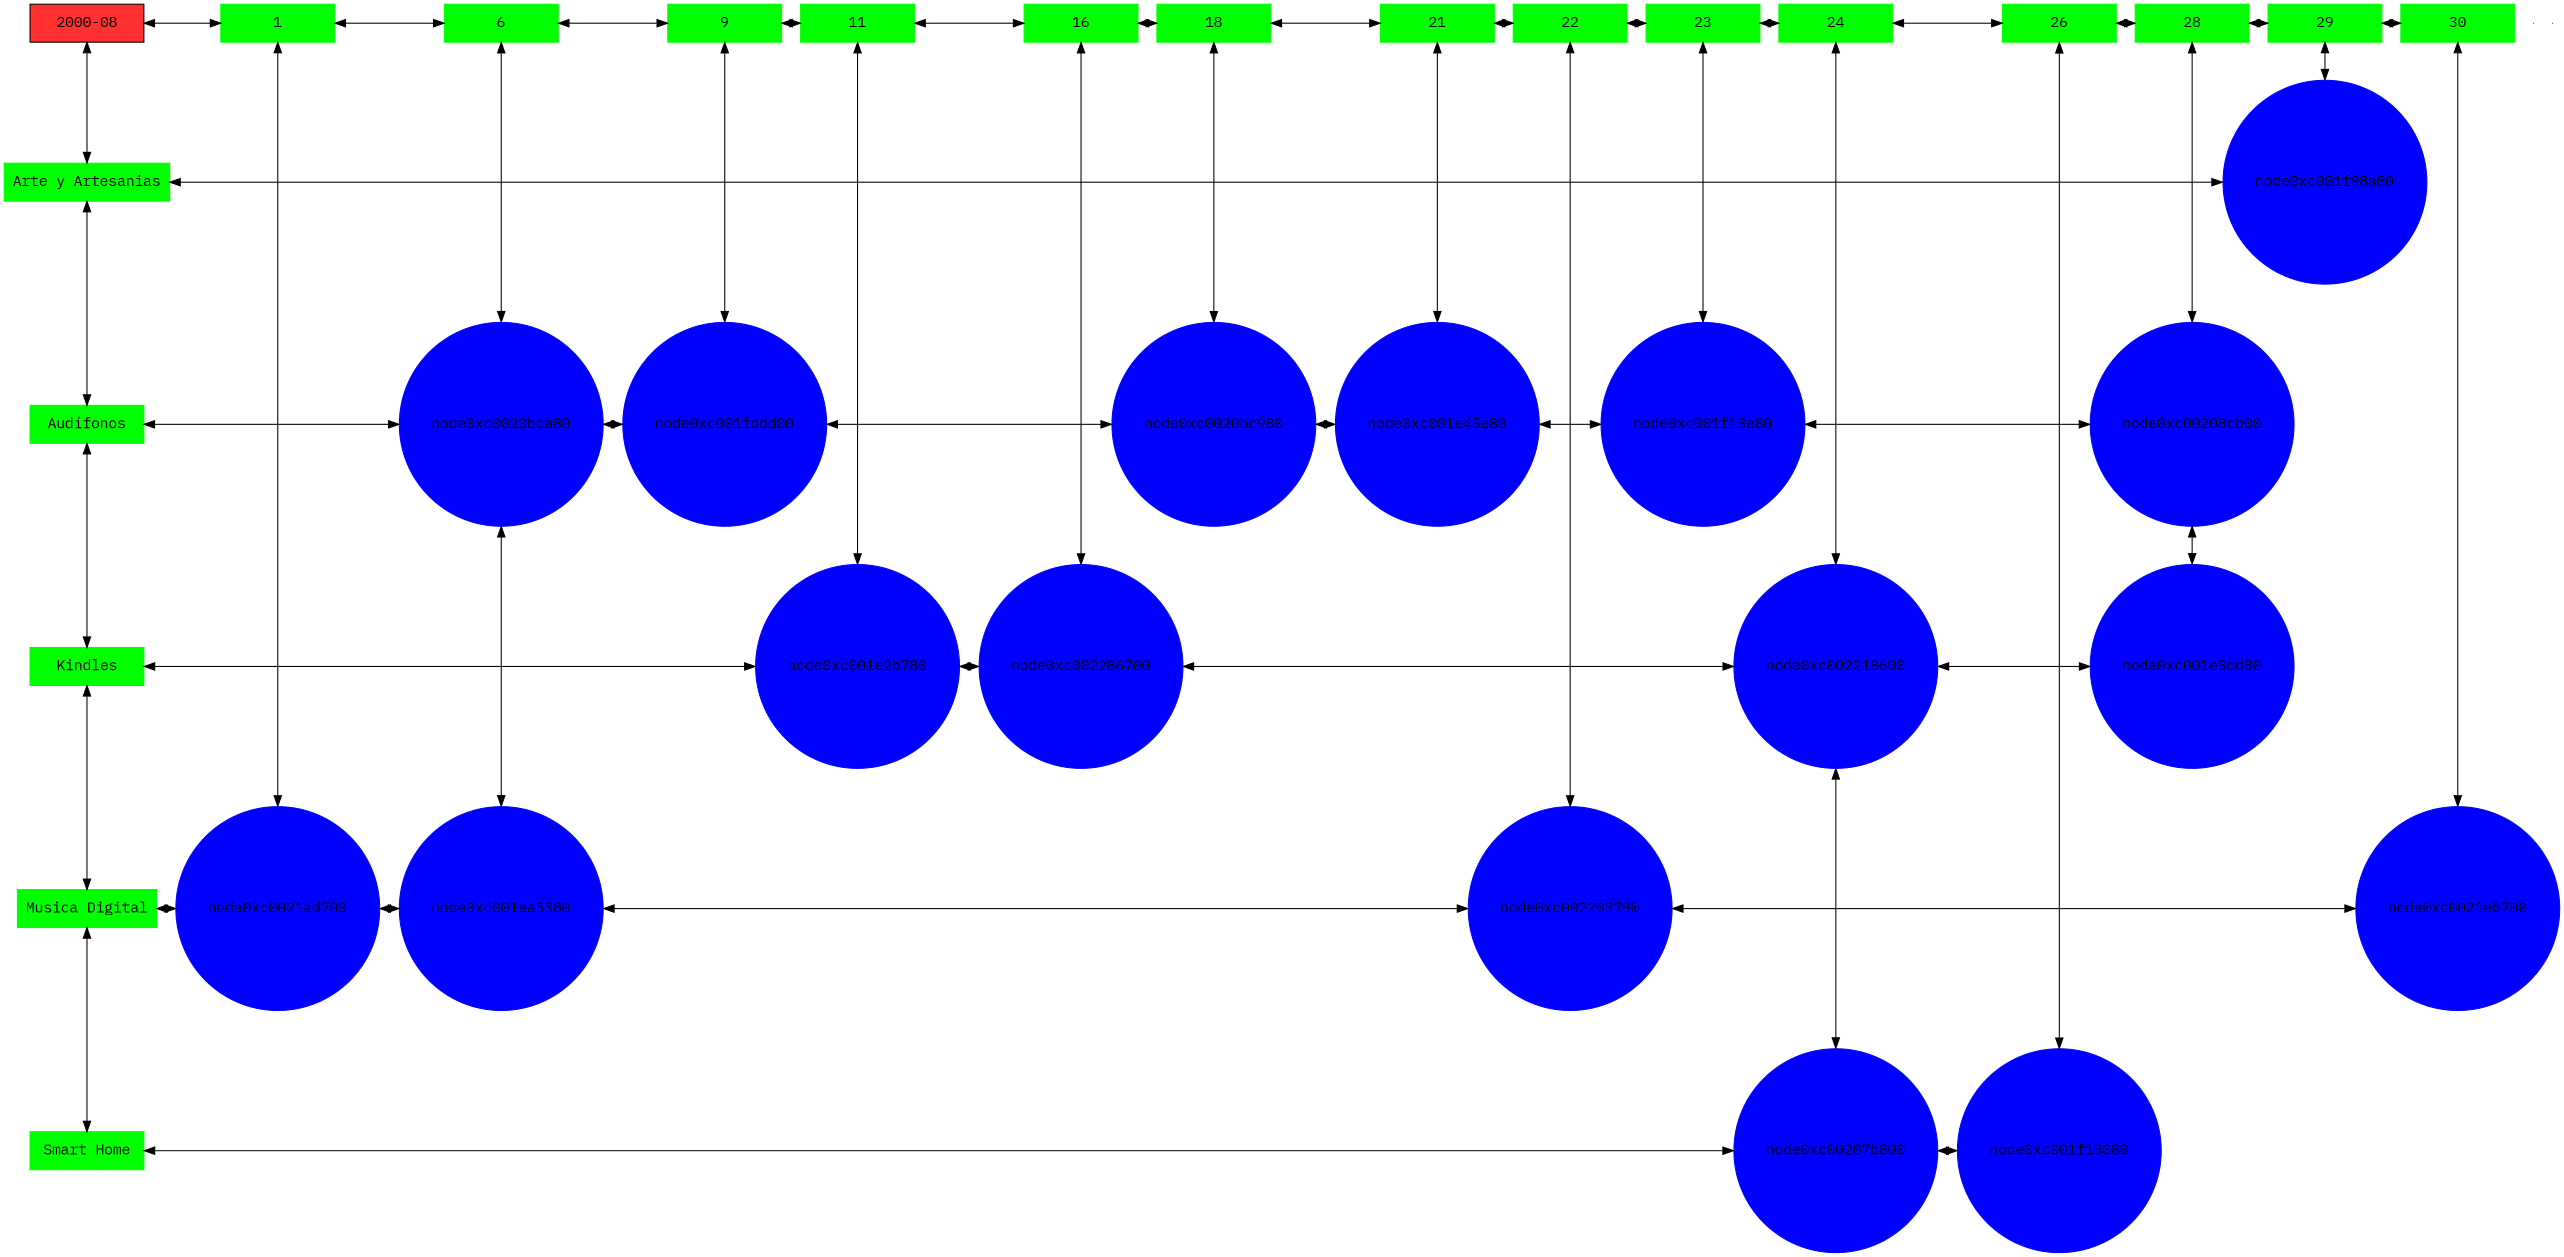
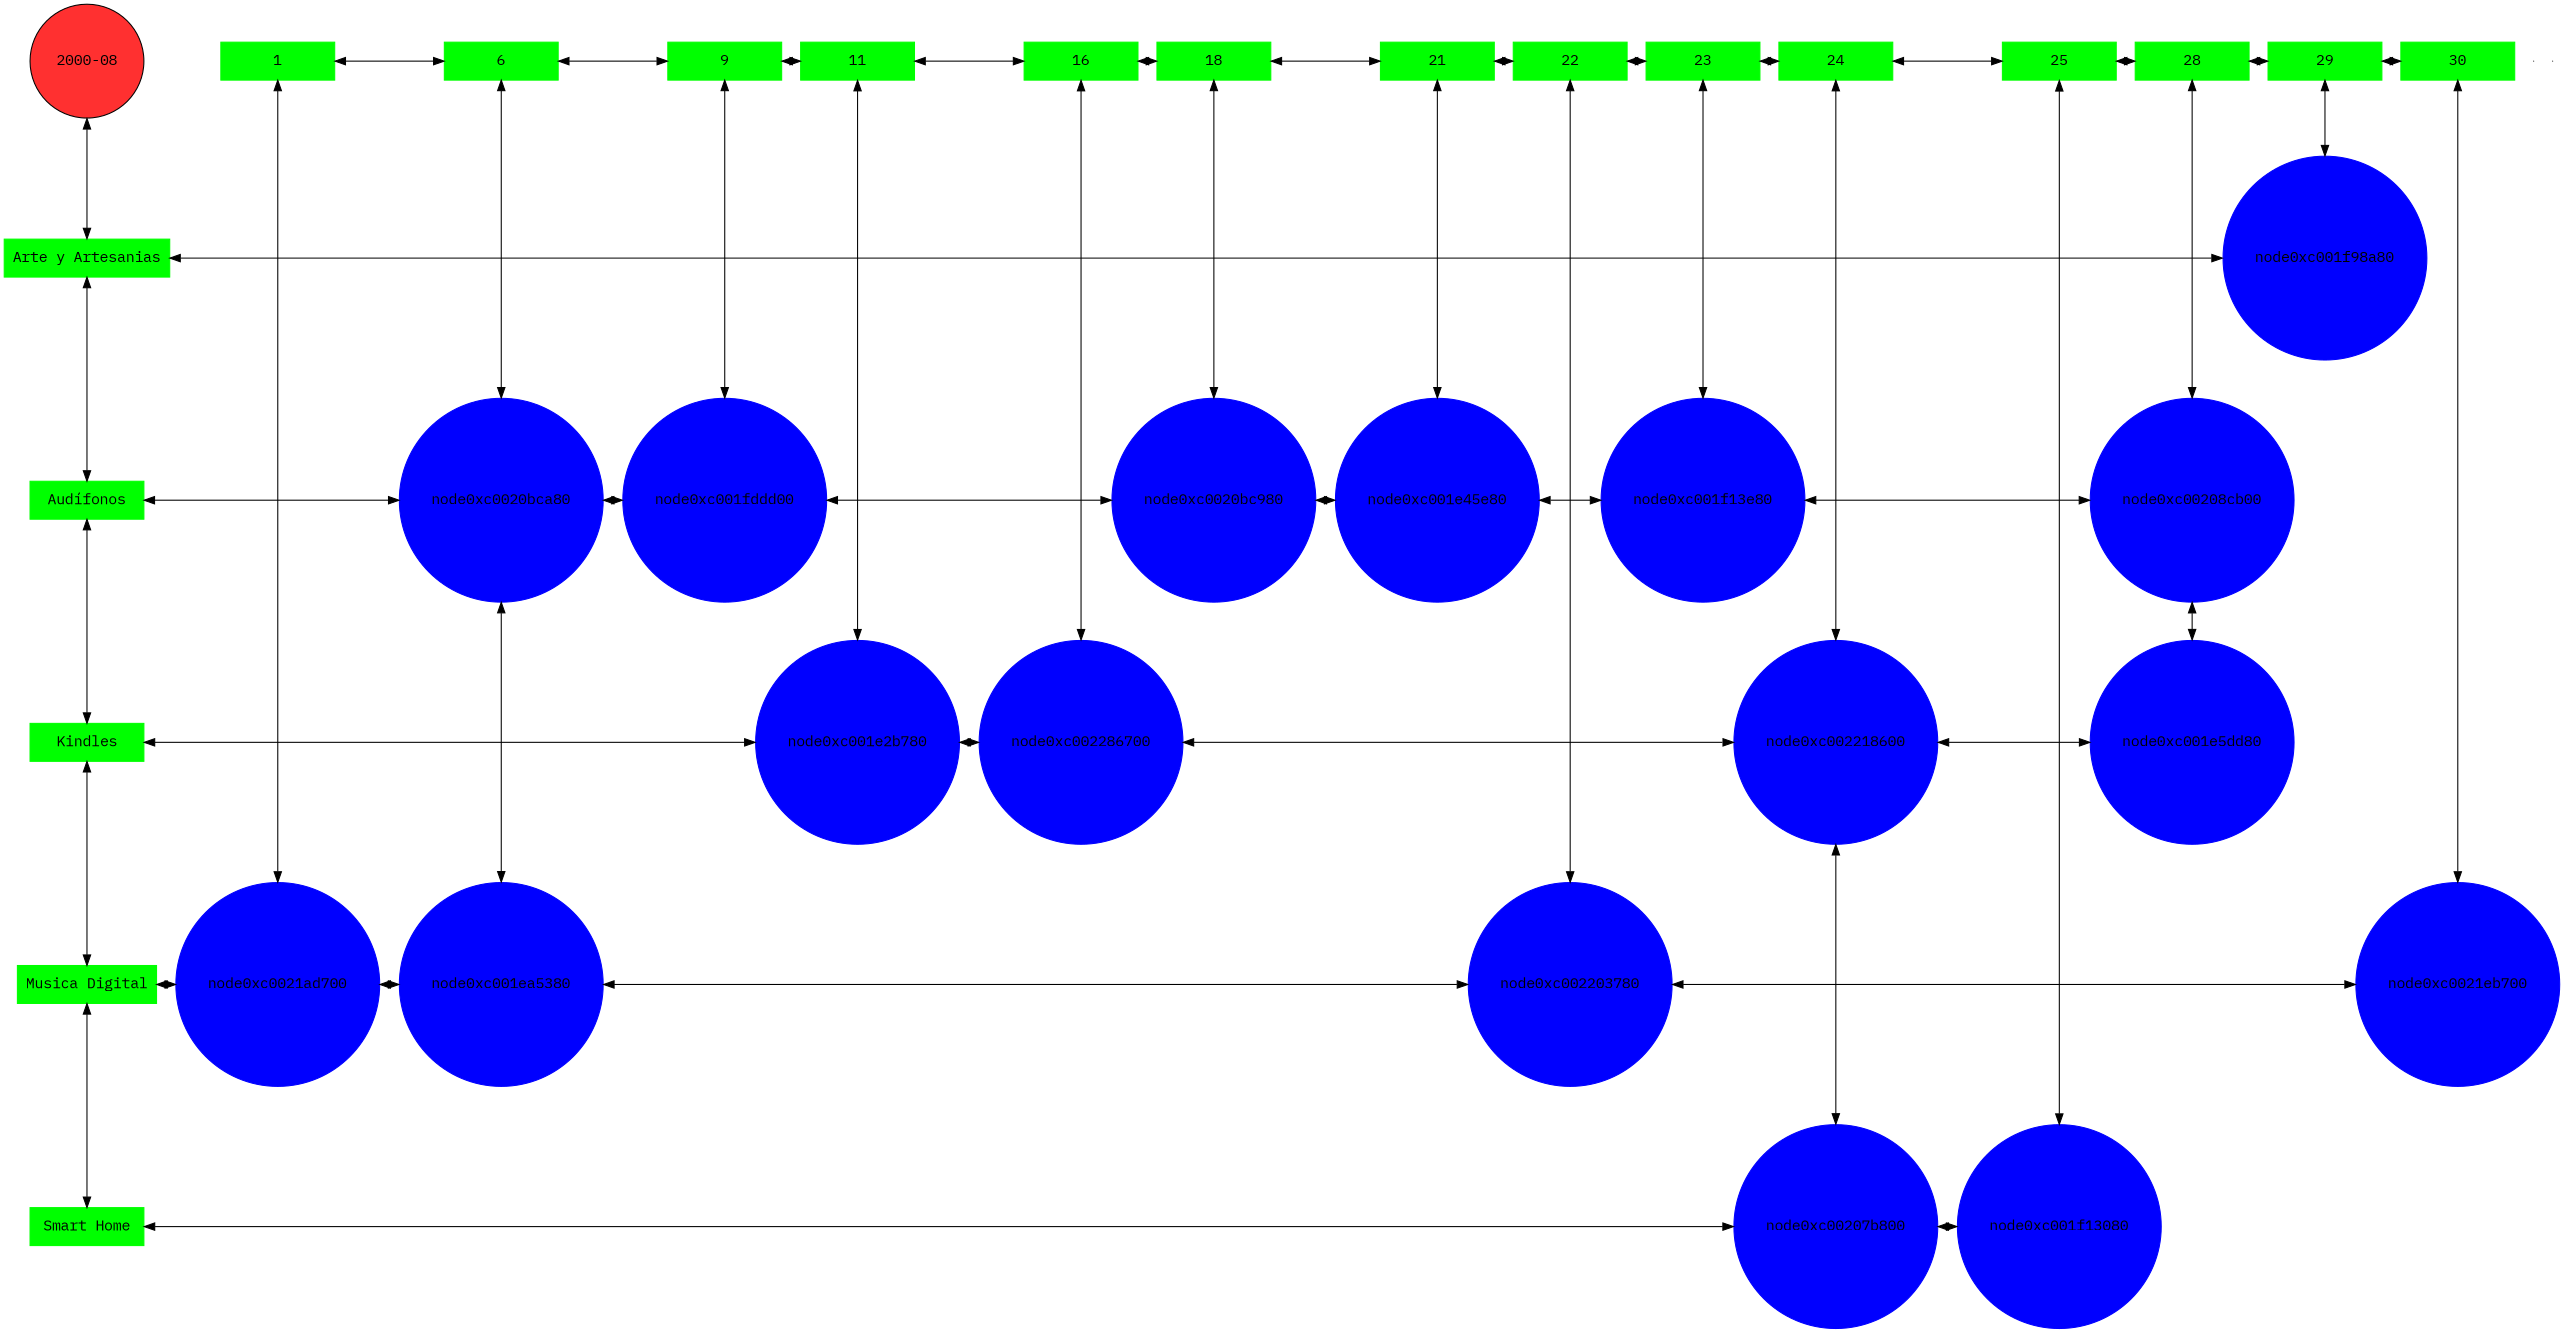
(87, 23) -> (87, 61)
(182, 23) -> none
(2059, 23) -> (2059, 61)
